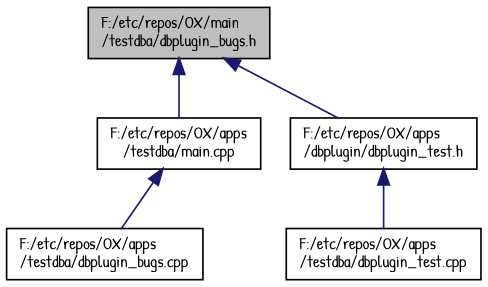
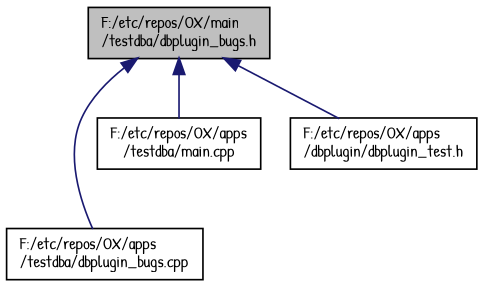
(137, 206) -> (75, 141)
(384, 254) -> none
